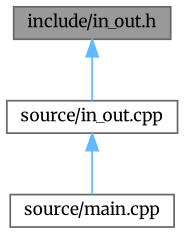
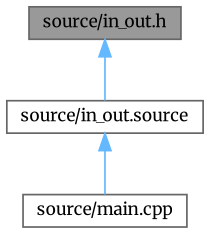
(92, 23) -> (105, 23)
(92, 117) -> (105, 117)
